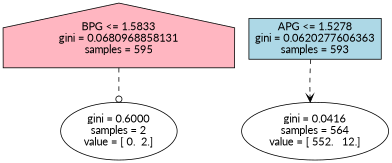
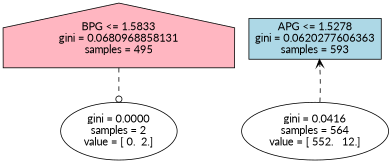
(119, 39) -> (119, 39)
(310, 77) -> (320, 85)
(119, 131) -> (119, 131)
